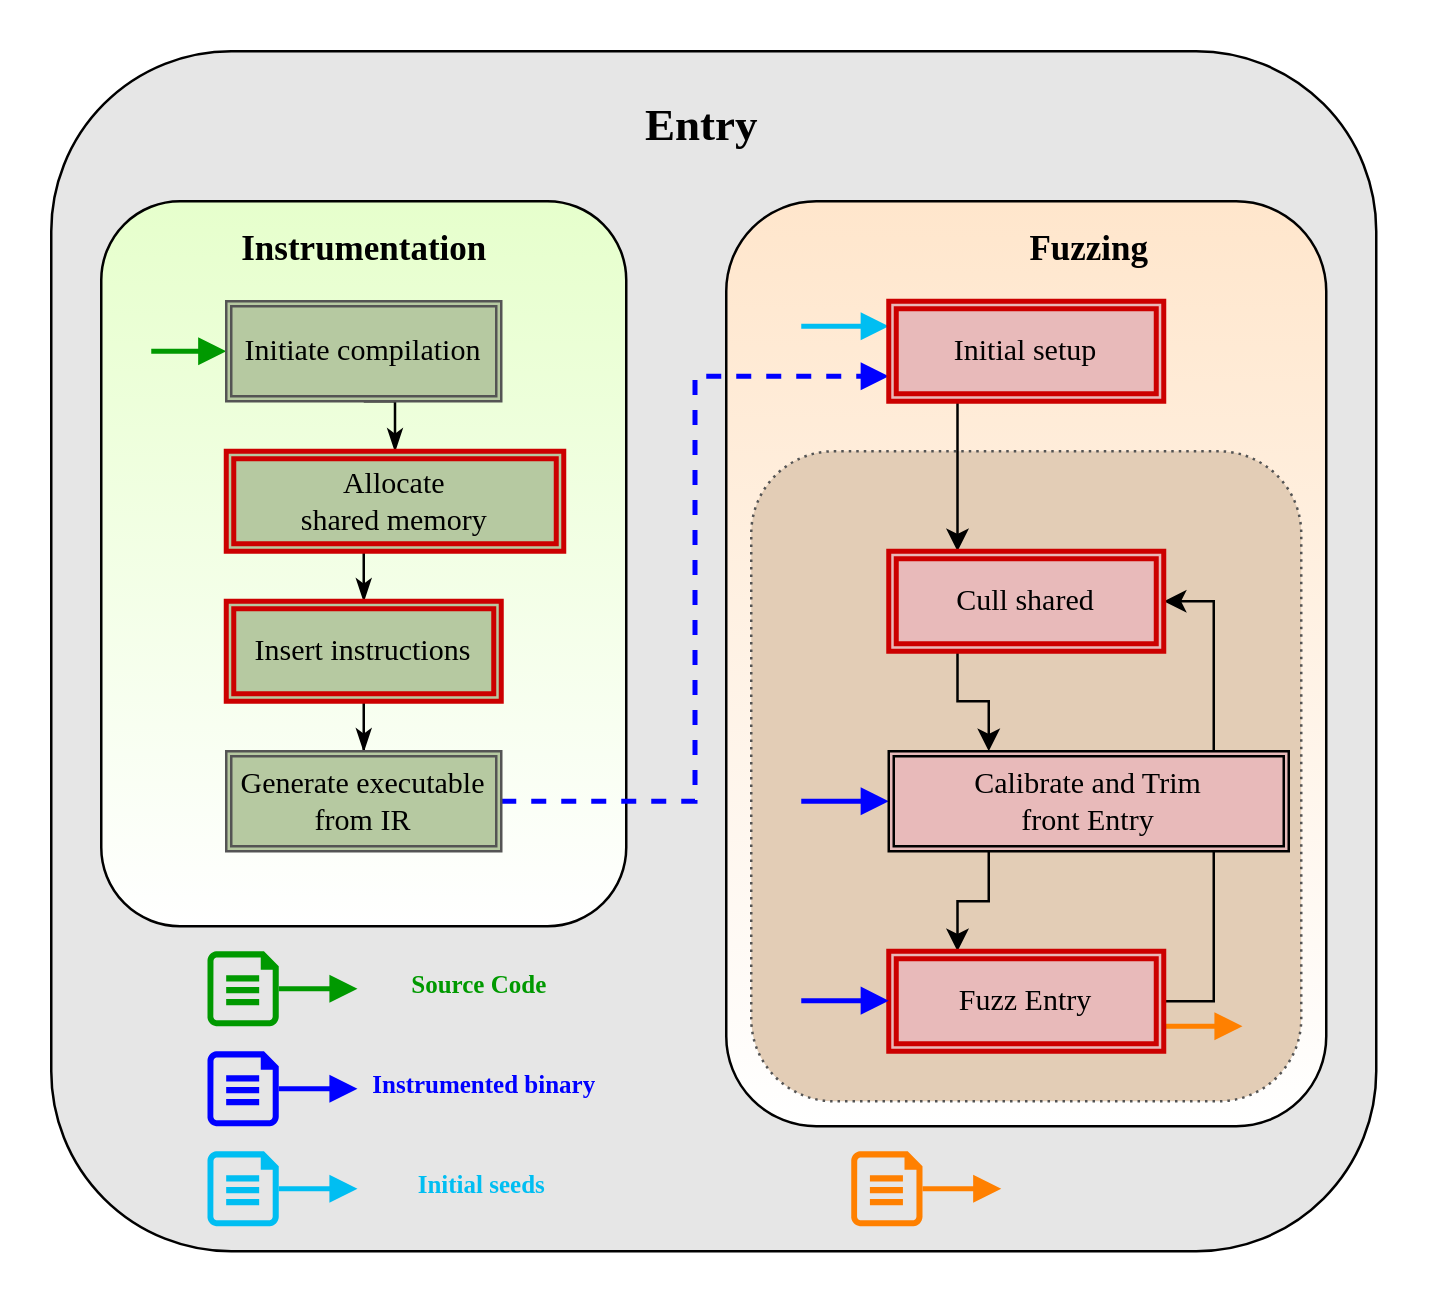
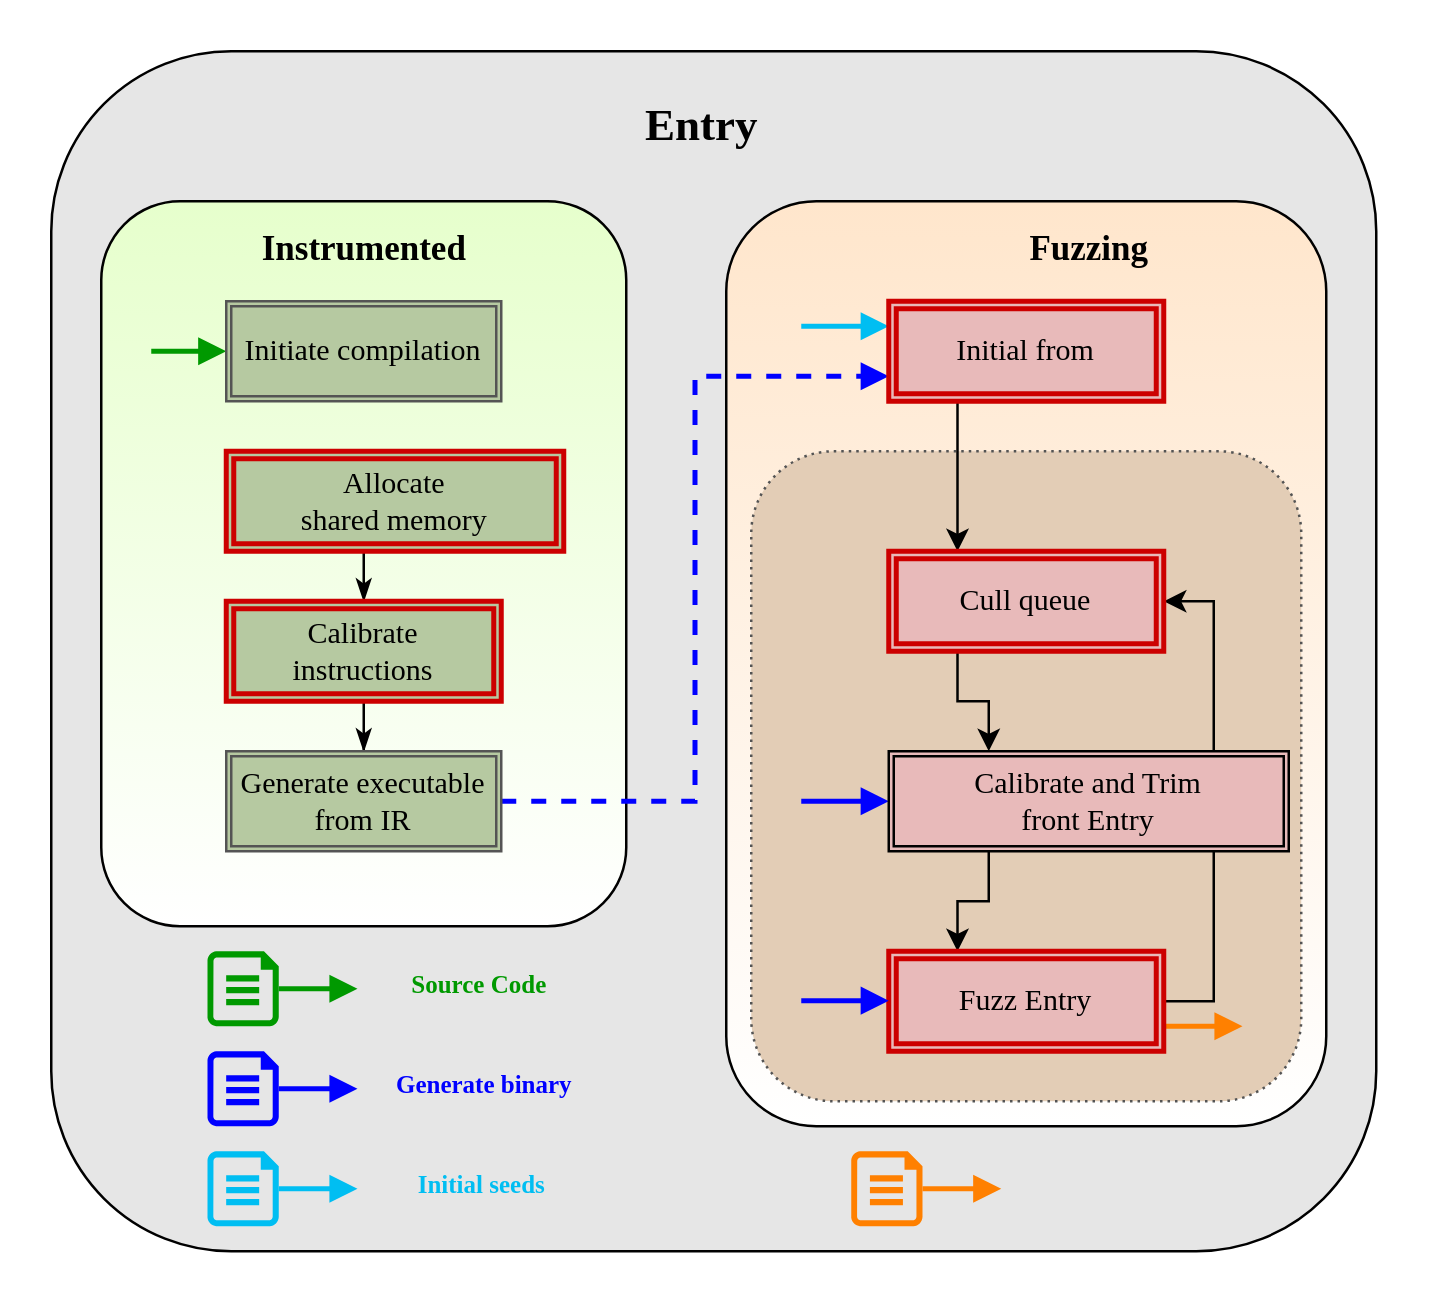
(365, 251) -> (365, 251)
(1026, 351) -> (1026, 351)
(395, 416) -> none
(1026, 601) -> (1026, 601)
(364, 651) -> (364, 651)
(485, 1084) -> (485, 1084)
